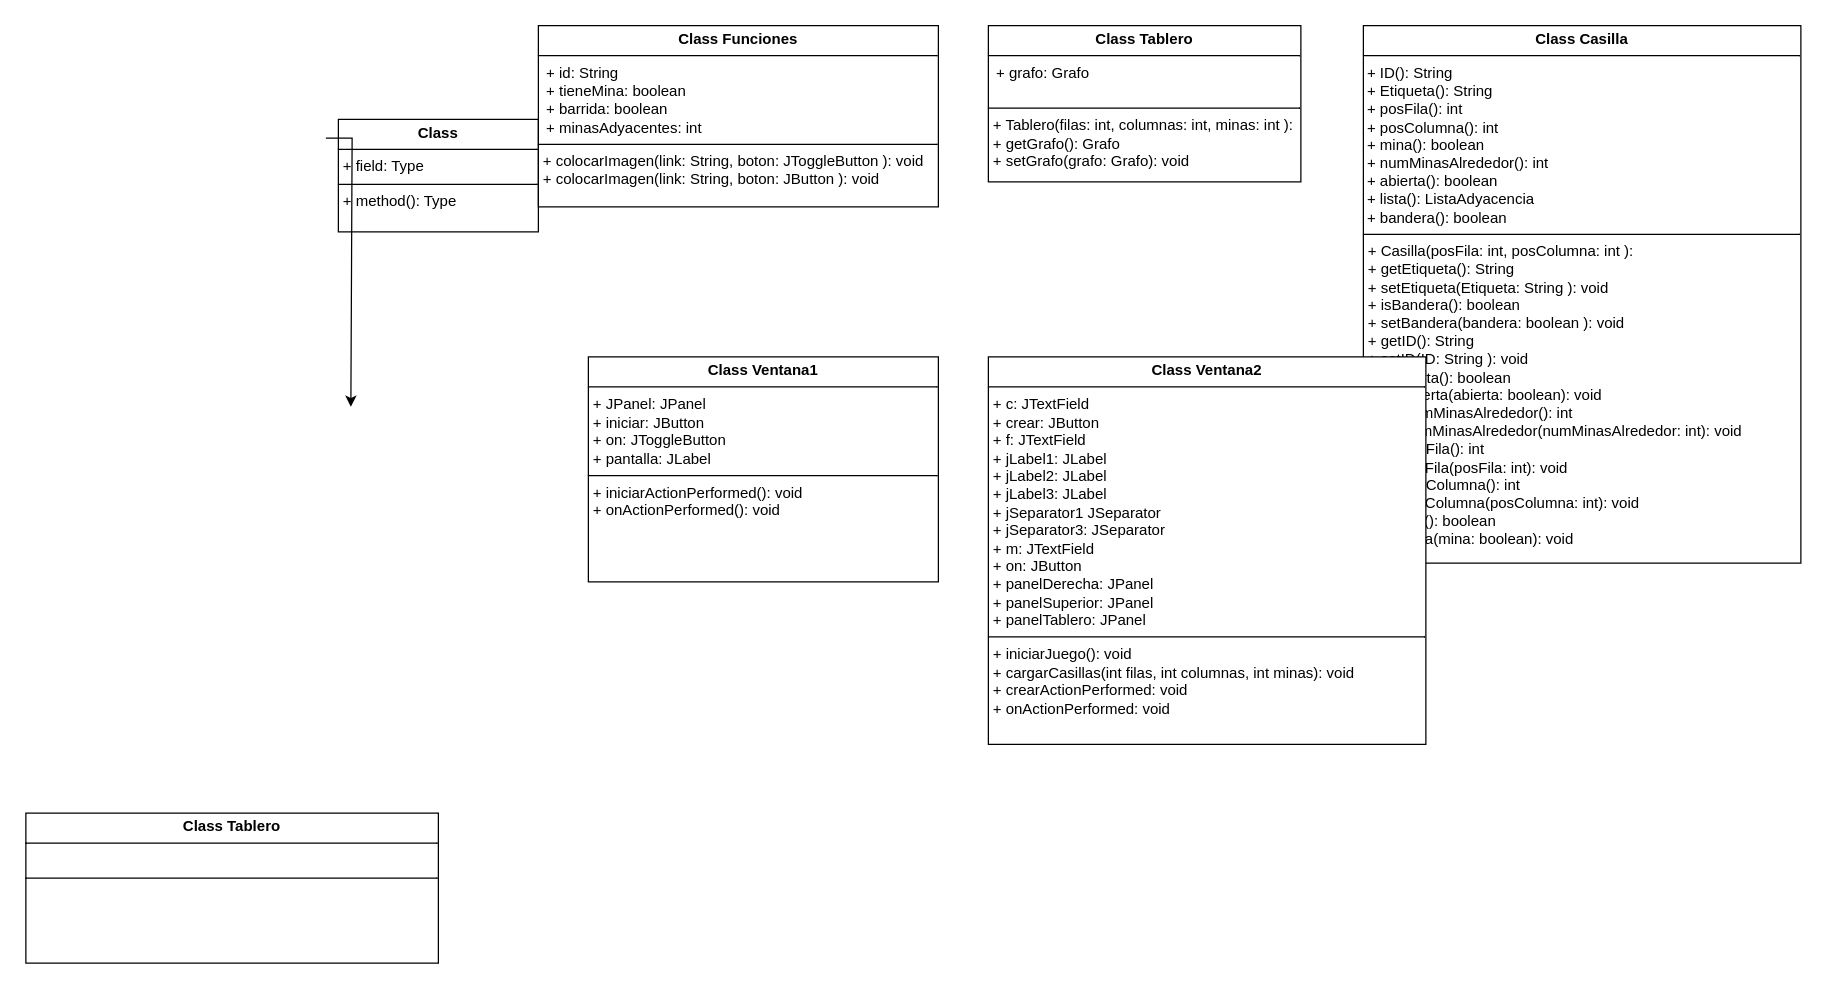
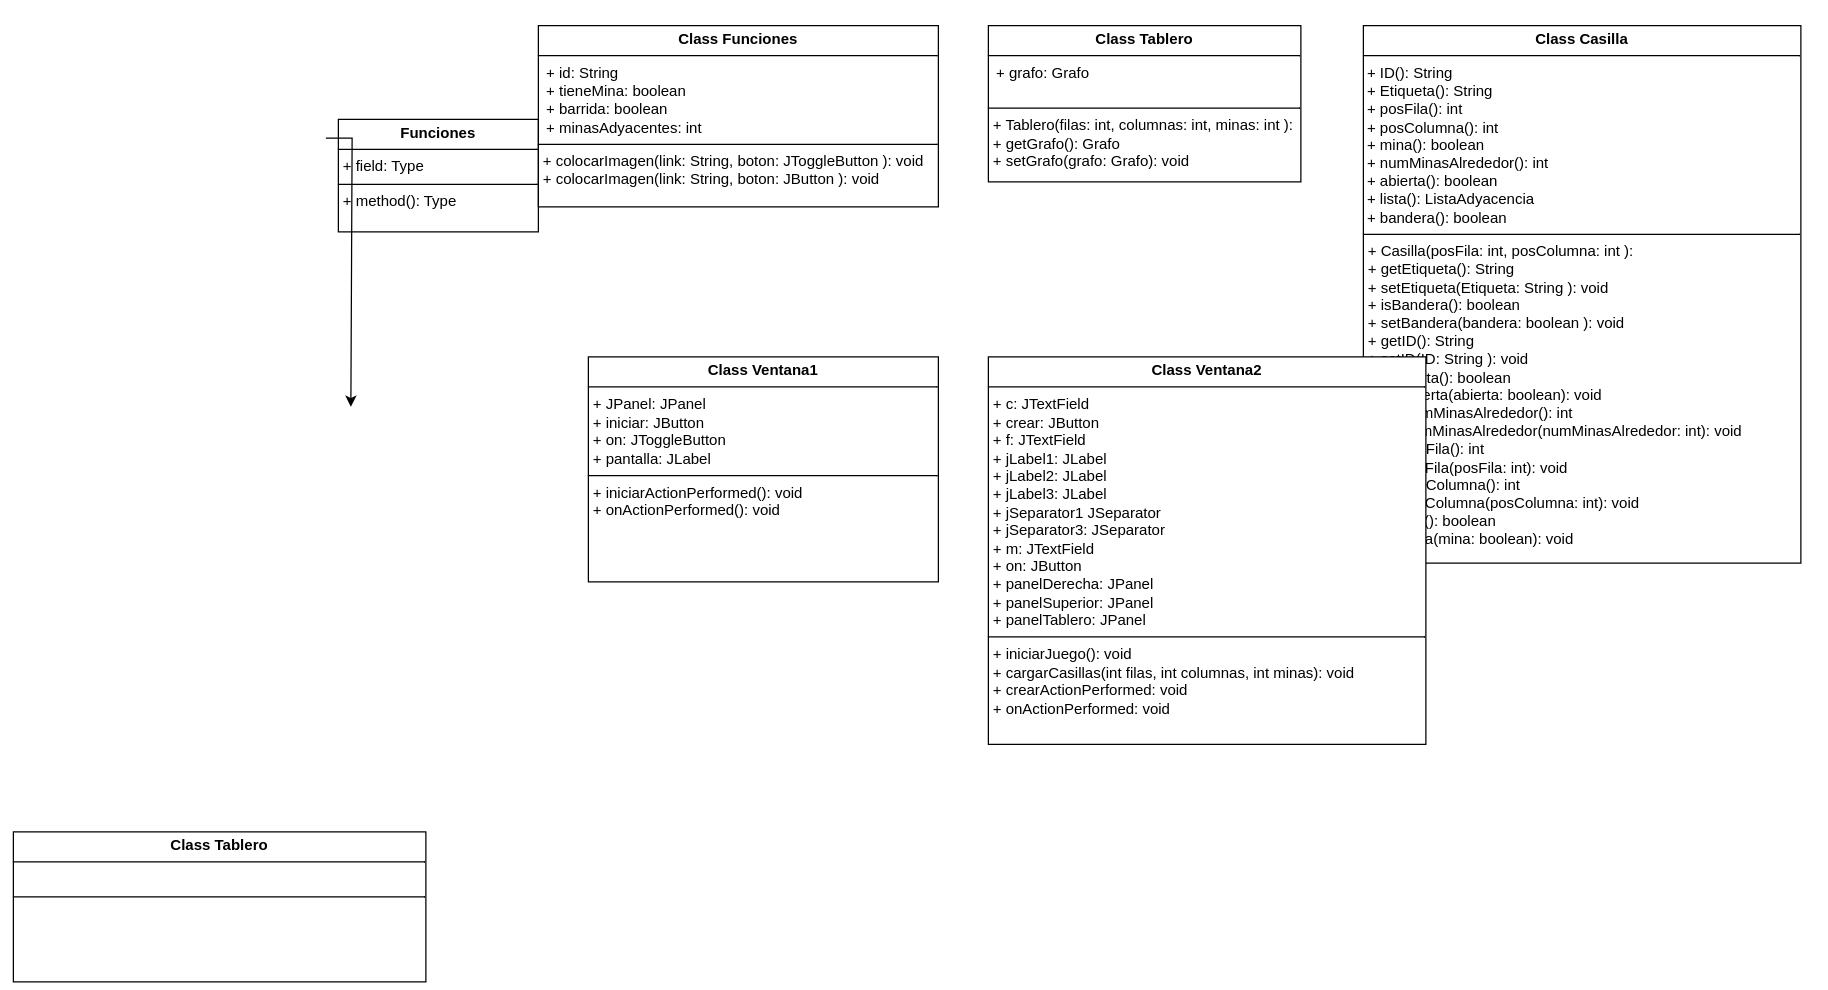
(399, 146) -> (399, 146)
(232, 888) -> (219, 907)
